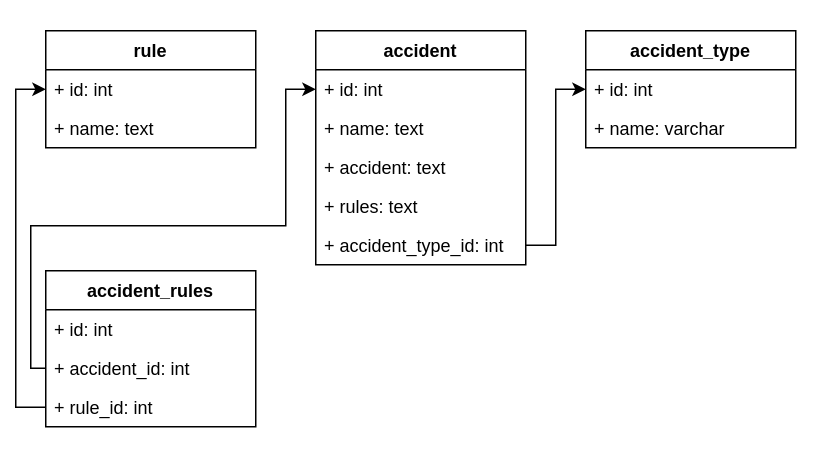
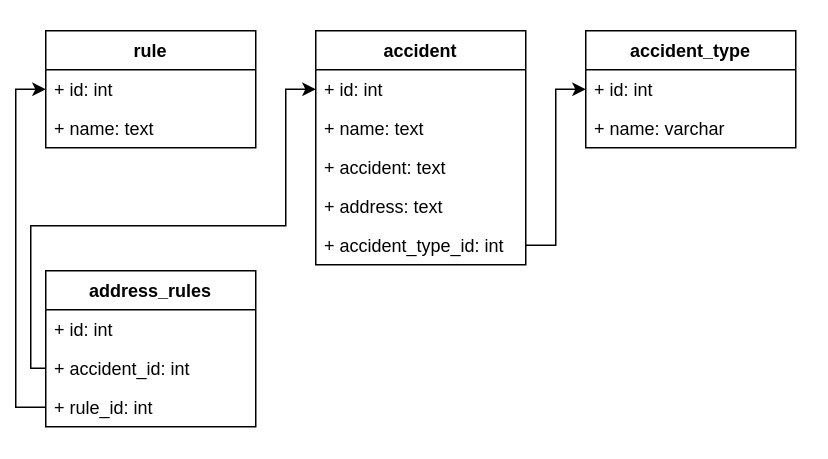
(380, 207) -> (393, 207)
(150, 291) -> (150, 291)
